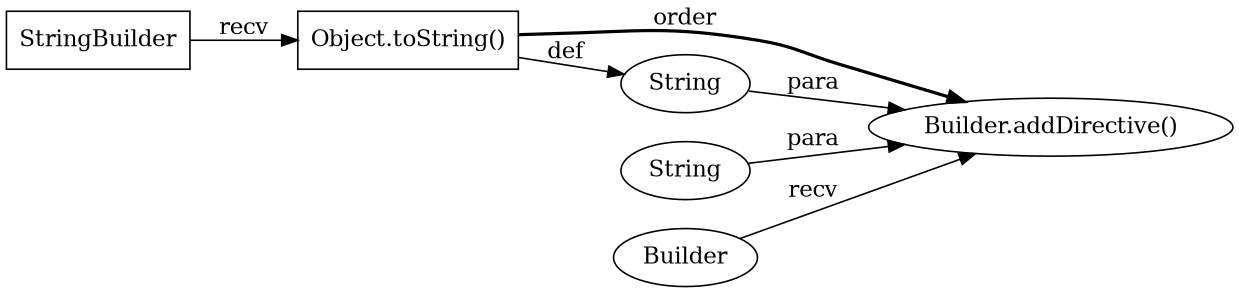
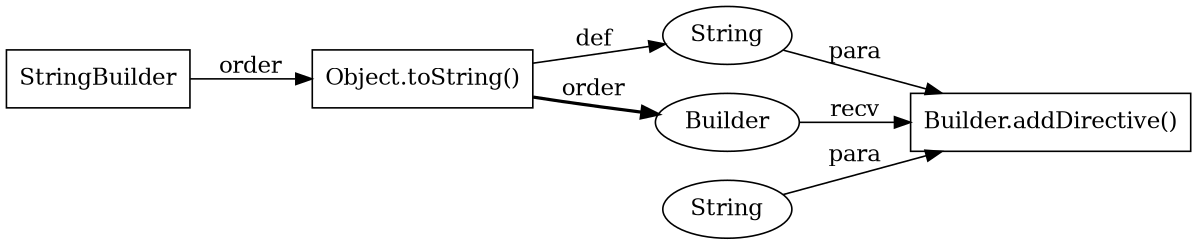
(244, 28) -> (251, 67)
(738, 37) -> (587, 105)
(1051, 127) -> (1051, 122)
